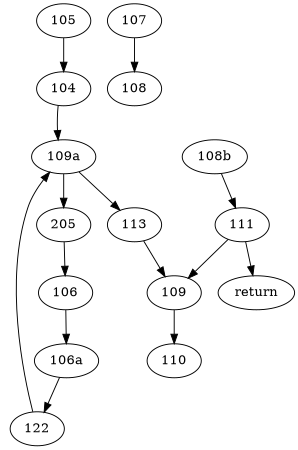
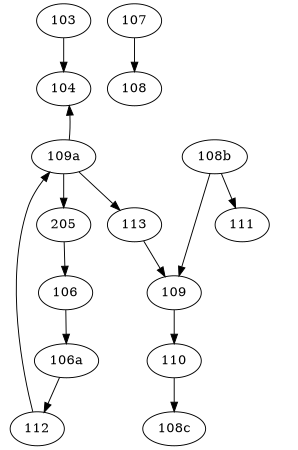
(64, 21) -> (64, 21)
(57, 118) -> (70, 128)
(212, 255) -> (196, 220)
(256, 293) -> none
(37, 429) -> (37, 429)
none -> (174, 429)
